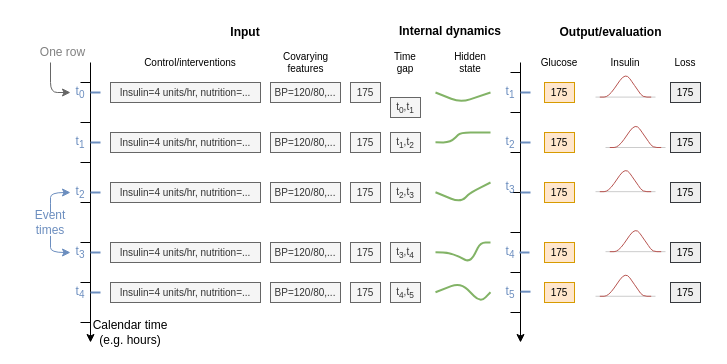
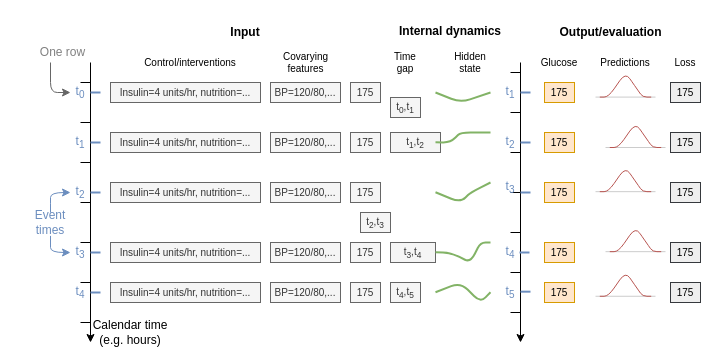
(626, 63) -> (626, 63)
(406, 143) -> (416, 143)
(406, 193) -> (376, 223)
(406, 253) -> (413, 253)
